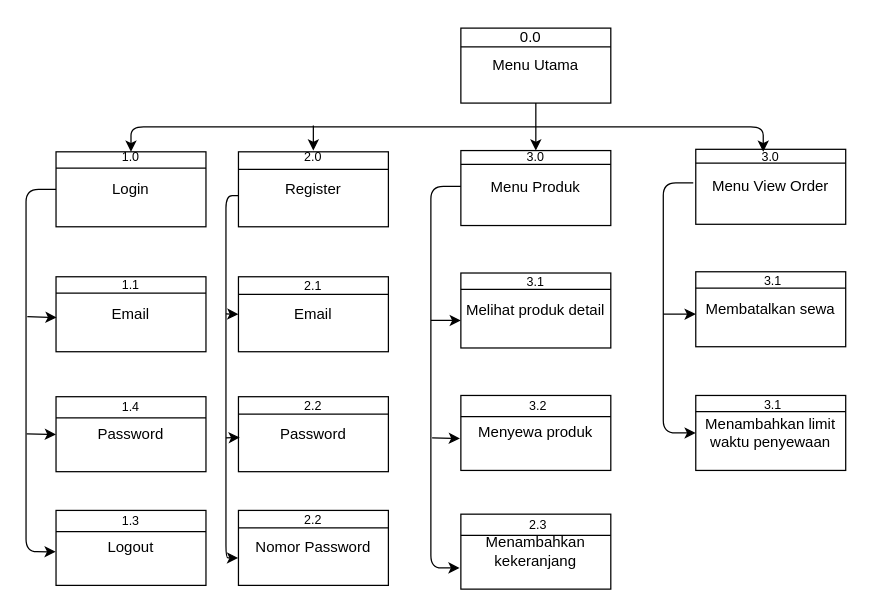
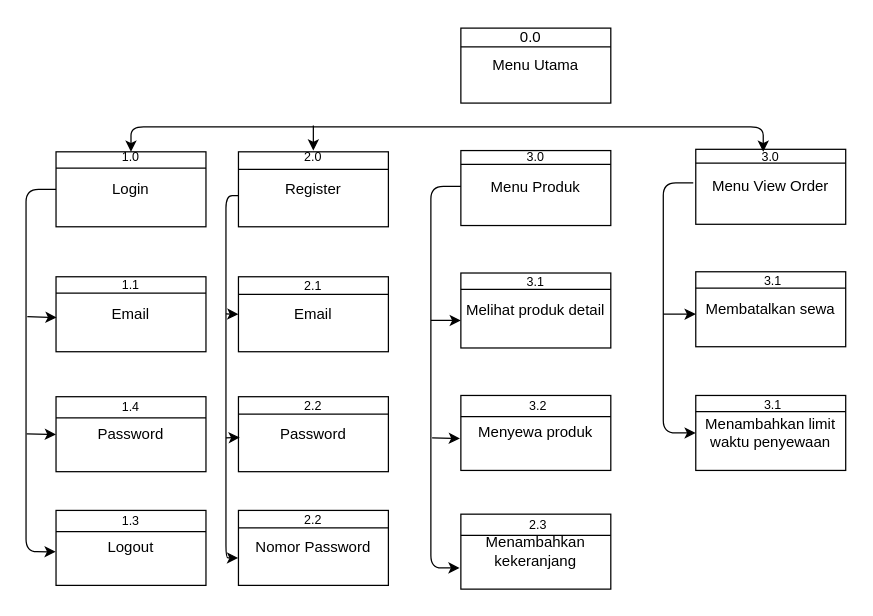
(536, 122) -> none
